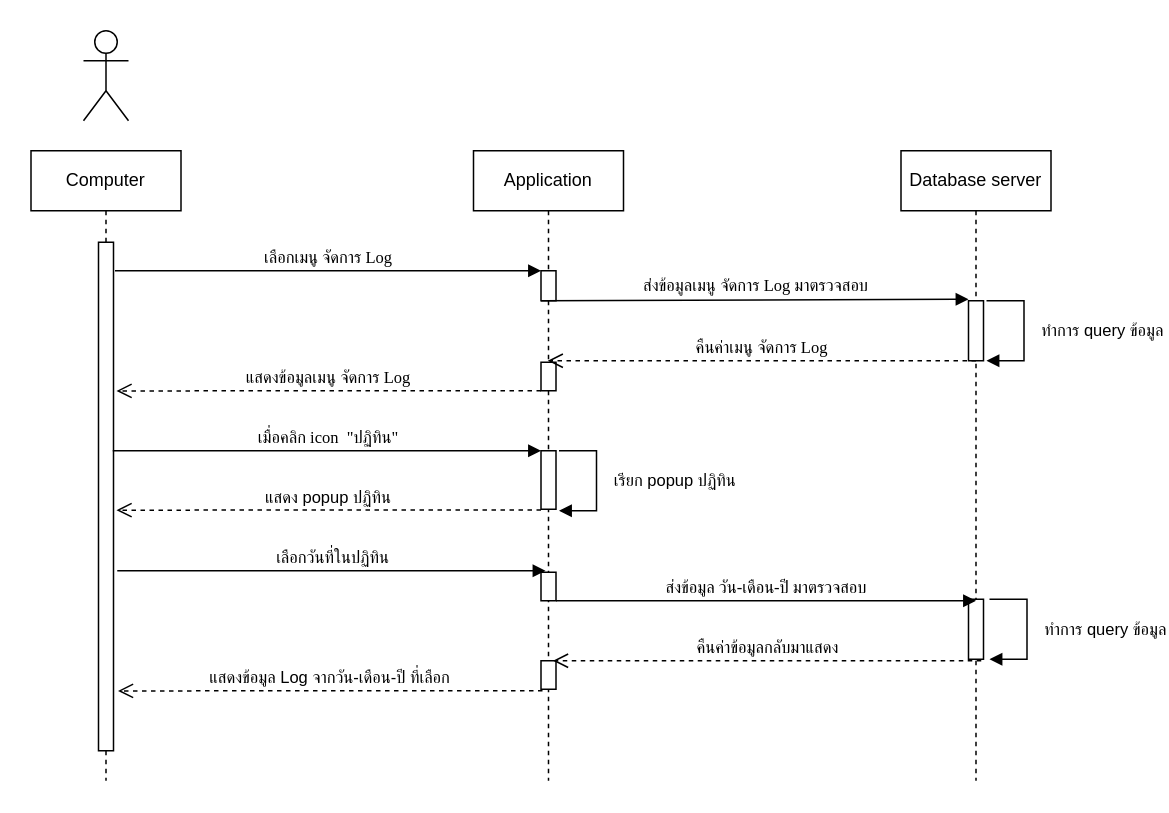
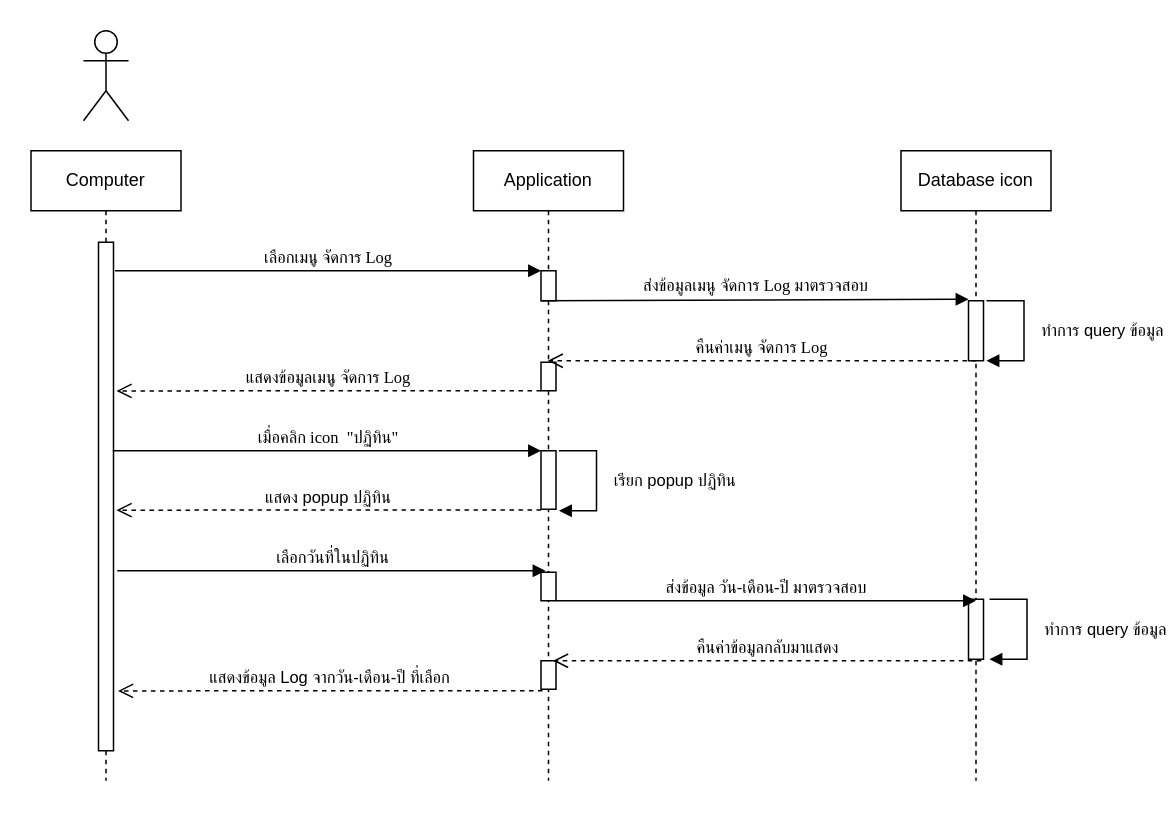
(976, 181) -> (976, 181)
